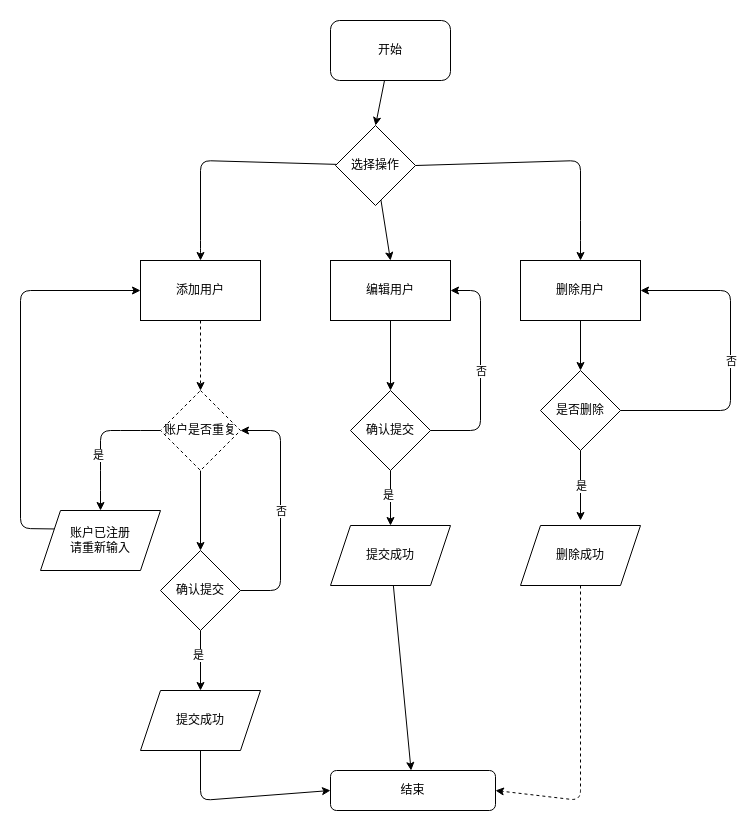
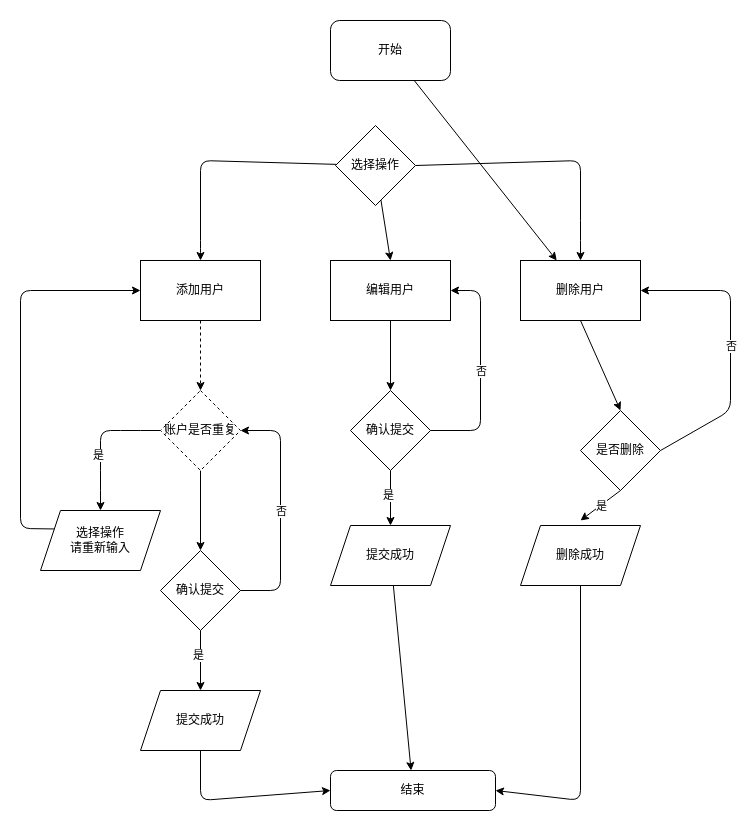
(381, 99) -> (483, 168)
(581, 411) -> (621, 451)
(101, 541) -> (101, 541)
(581, 728) -> (581, 728)
